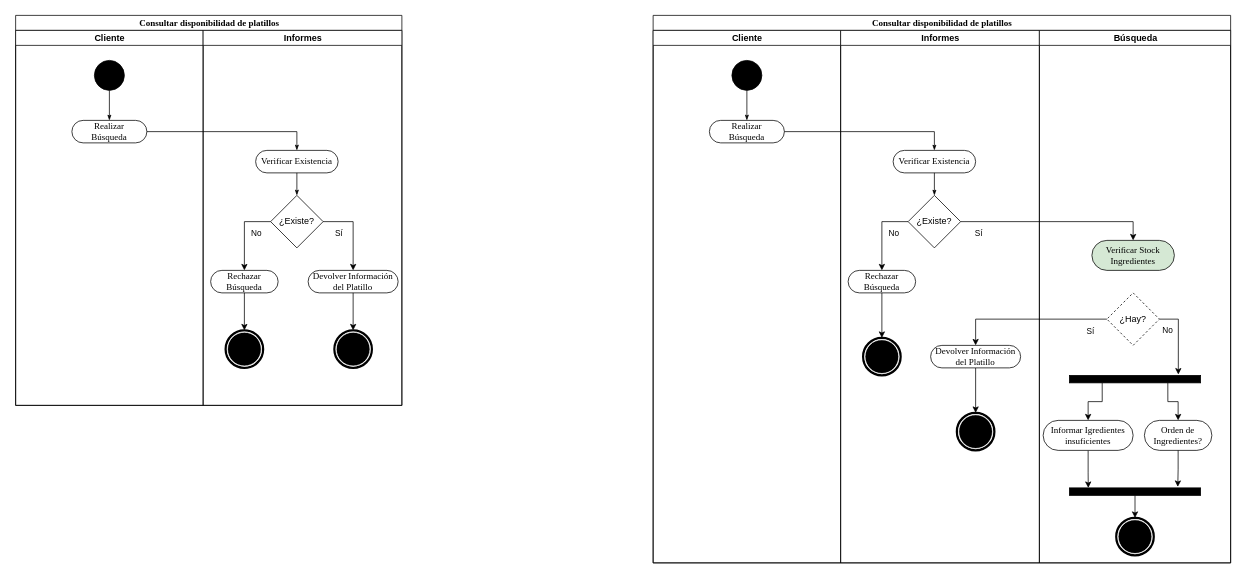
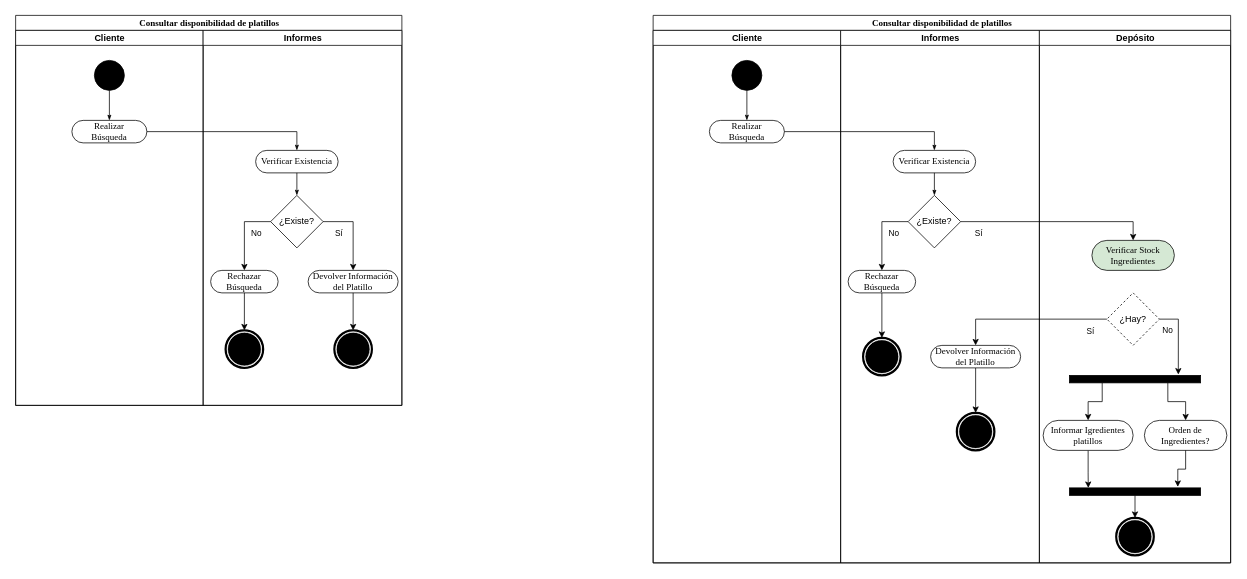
(1136, 38) -> (1136, 38)
(1088, 435) -> (1088, 435)
(1178, 435) -> (1185, 435)
